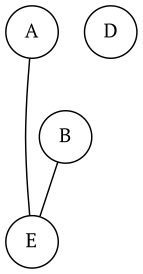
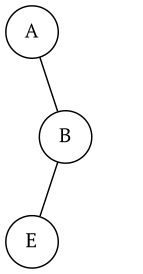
(111, 32) -> none
(26, 137) -> (49, 84)
